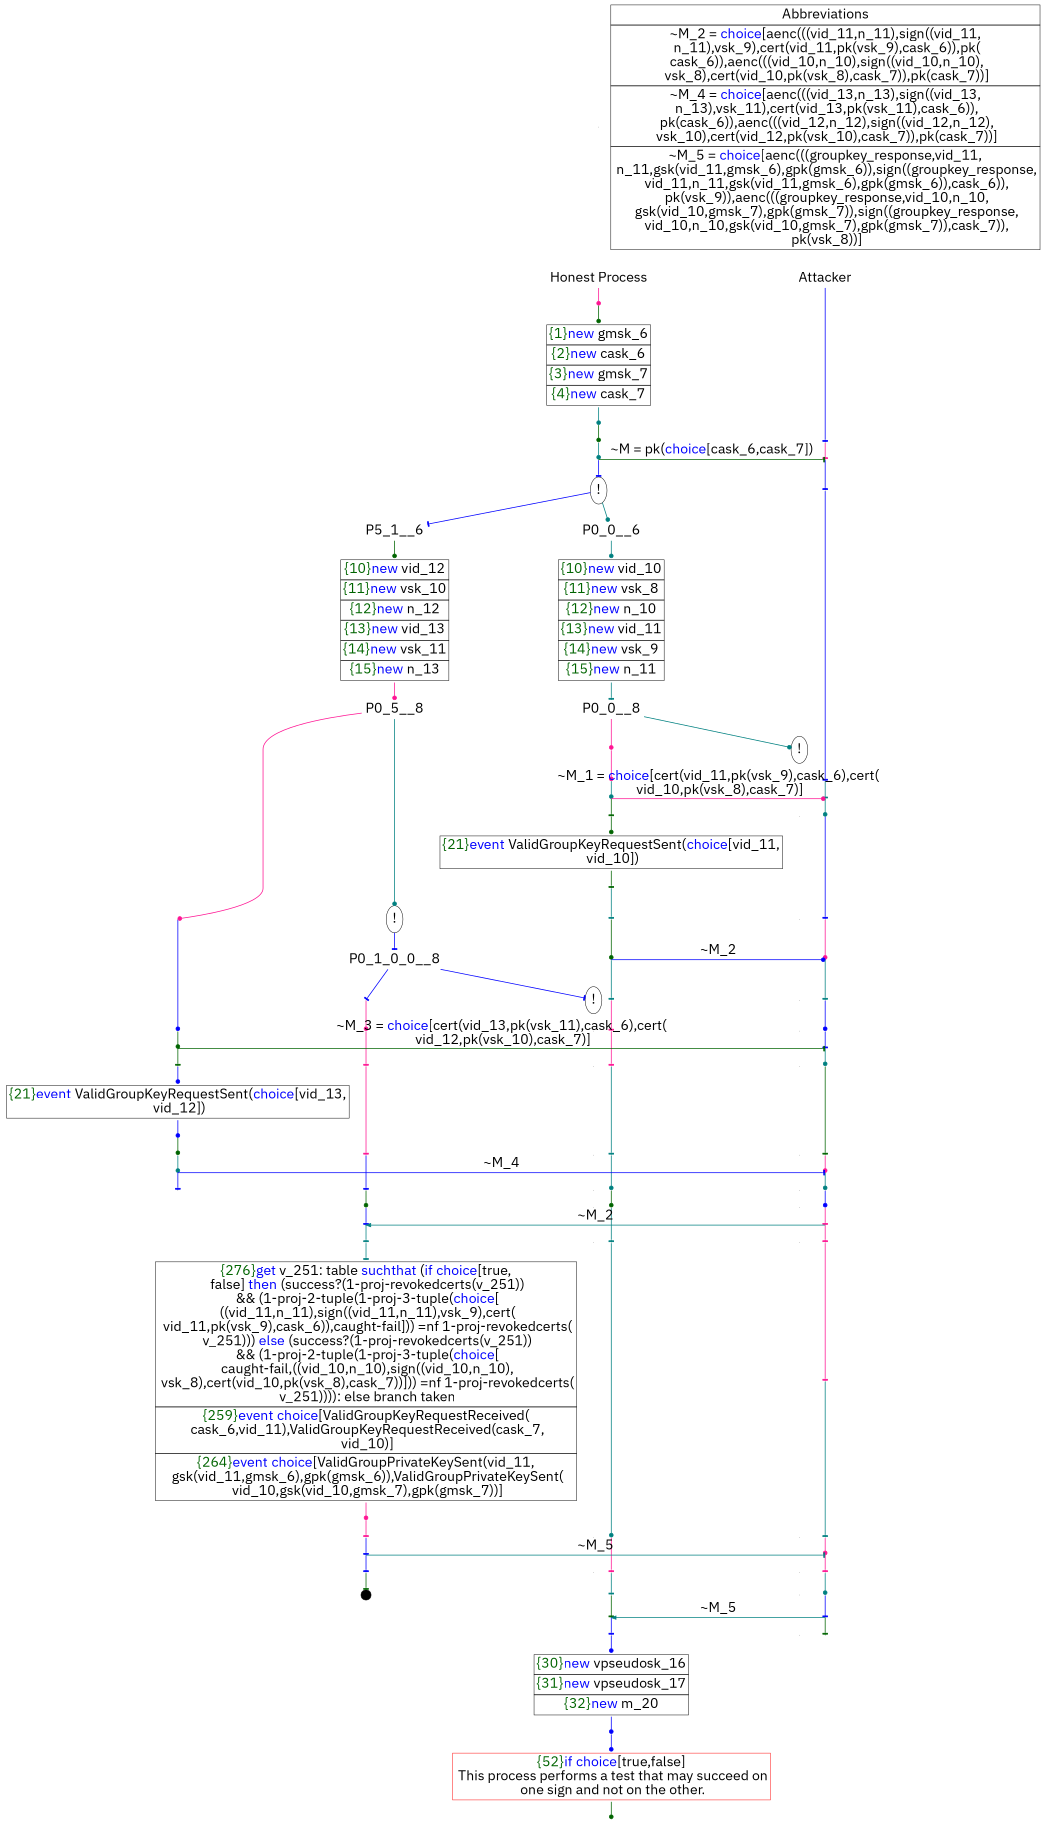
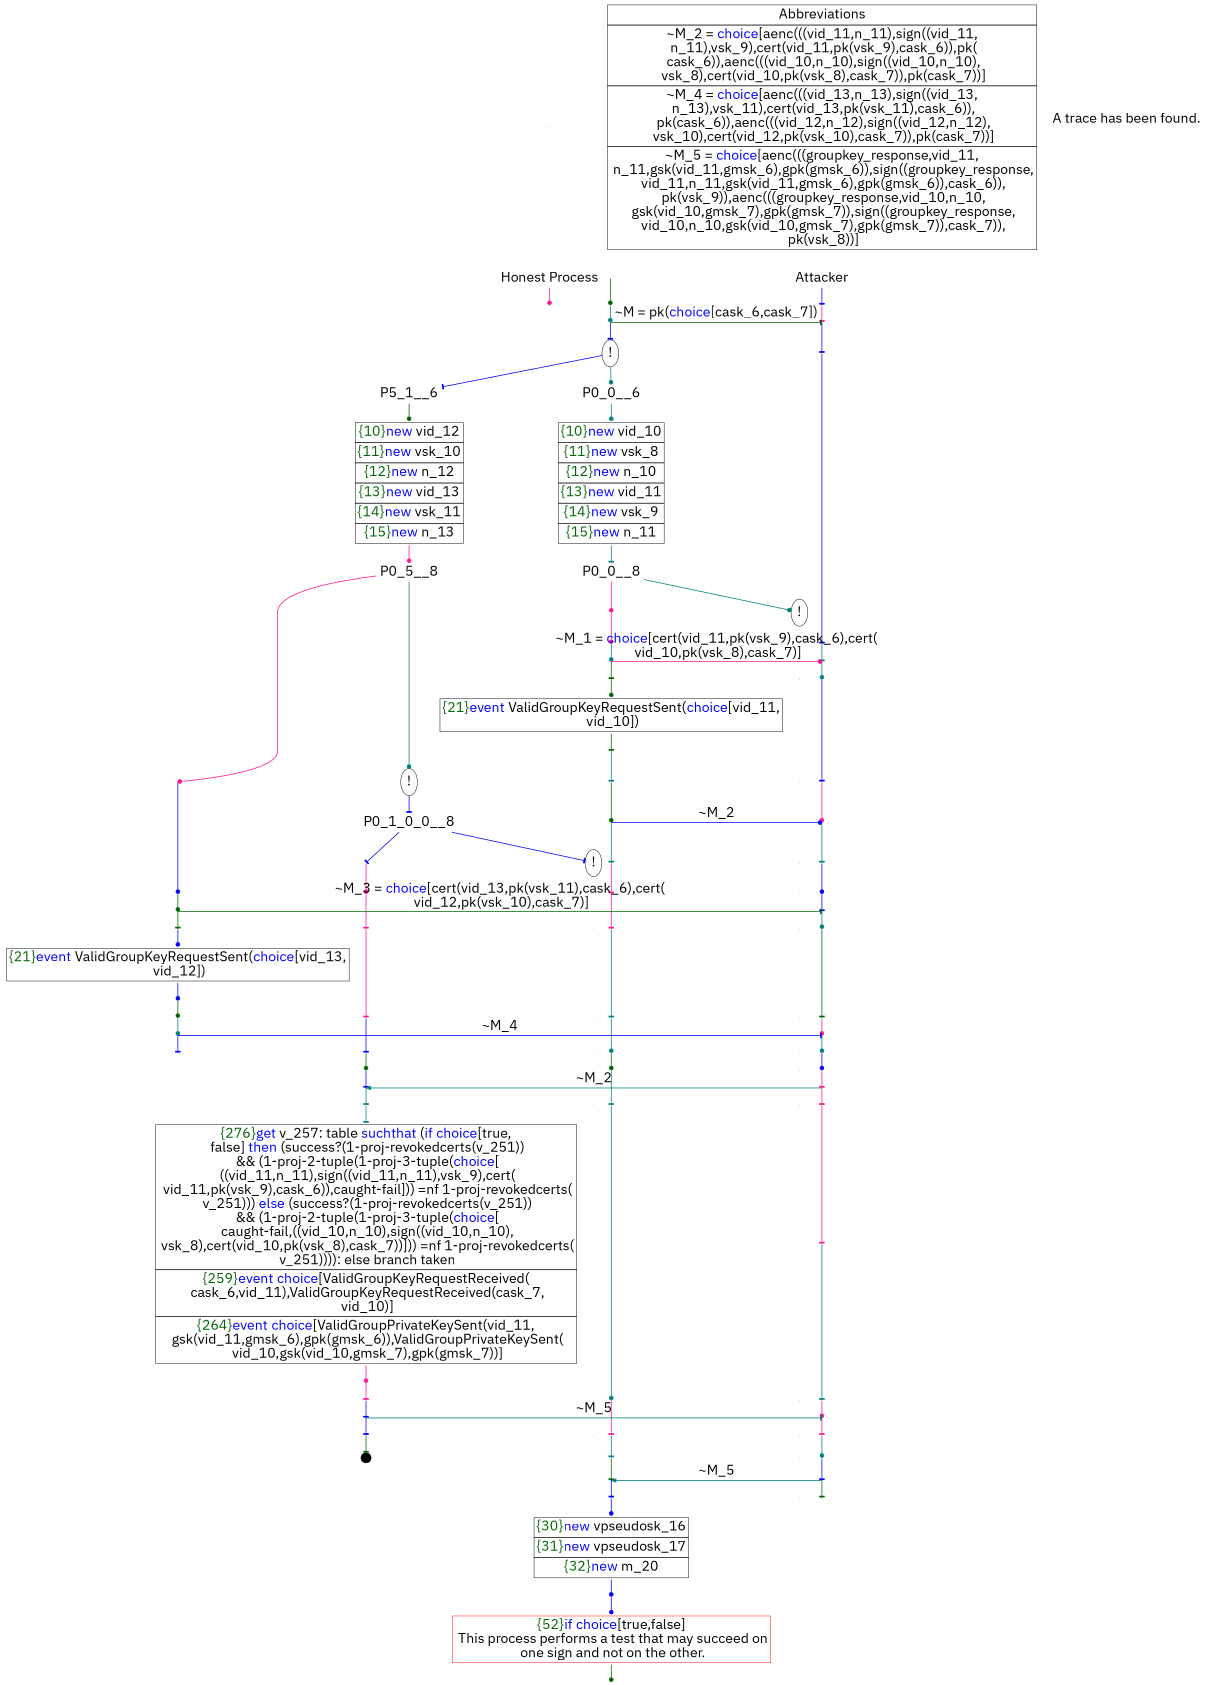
none -> (1127, 127)
(599, 365) -> none
(319, 1271) -> (319, 1134)
